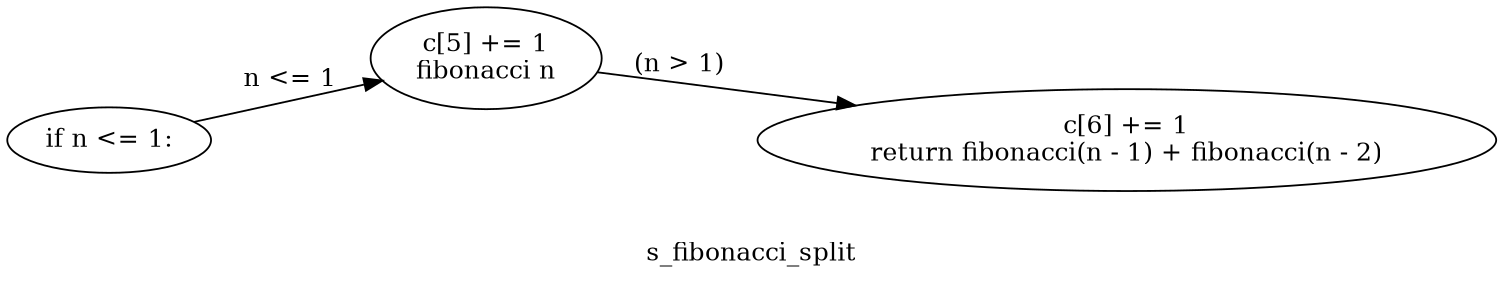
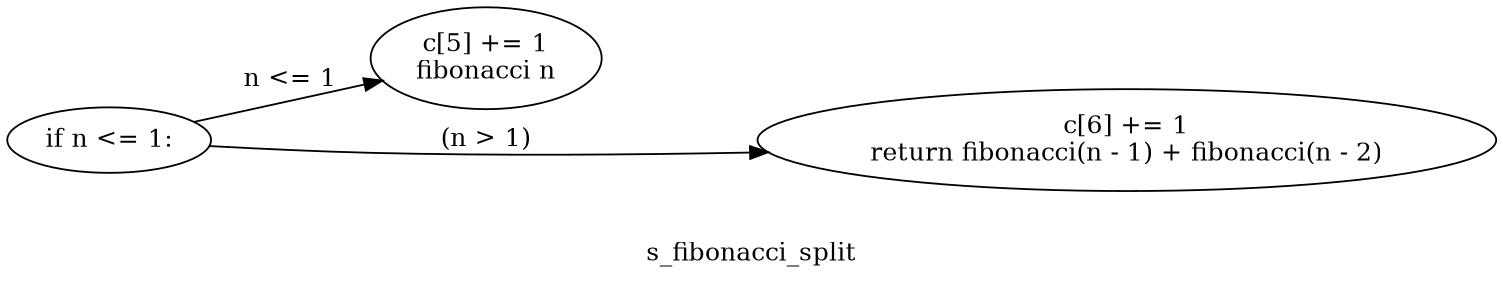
(717, 88) -> (480, 154)
